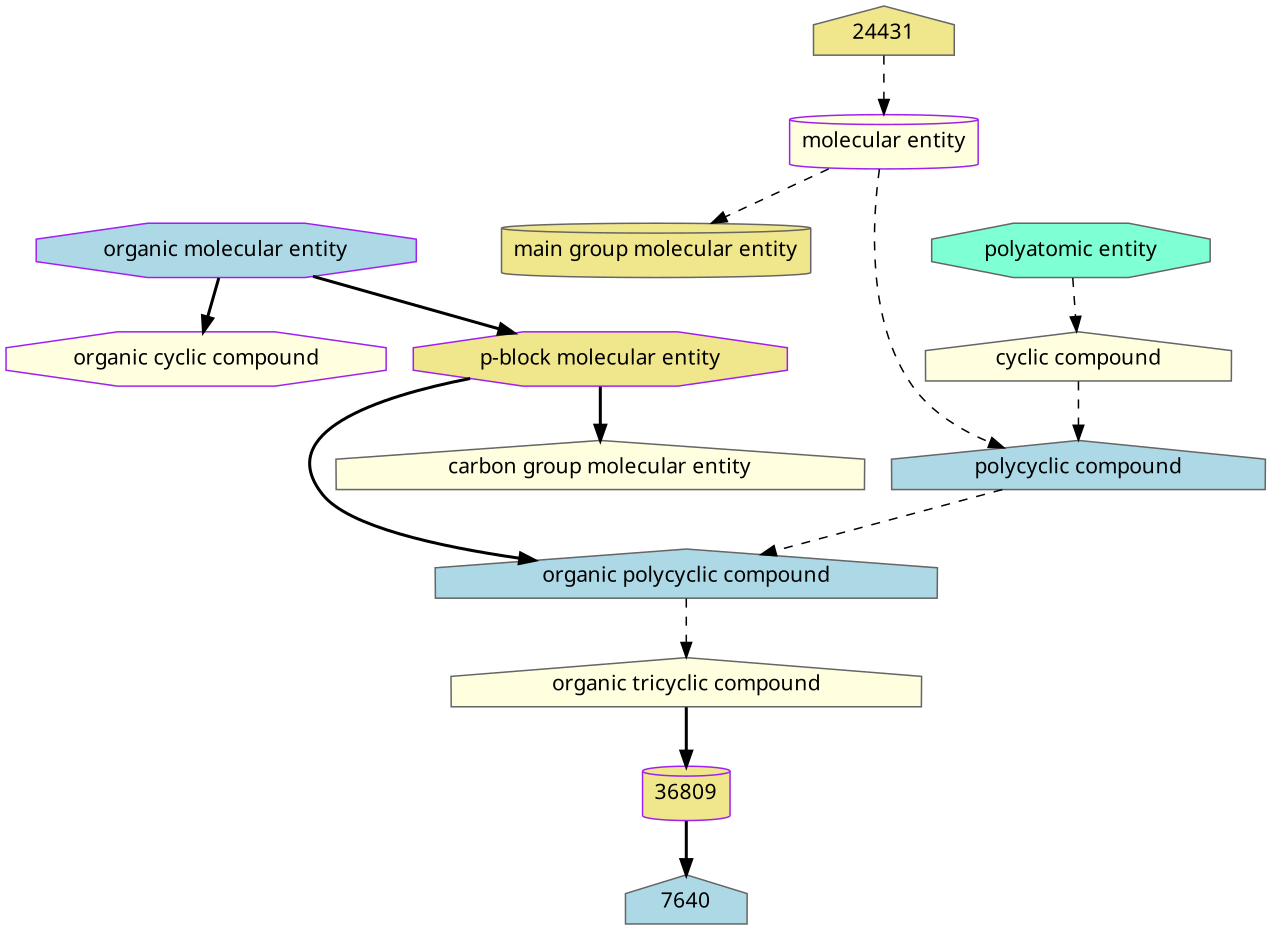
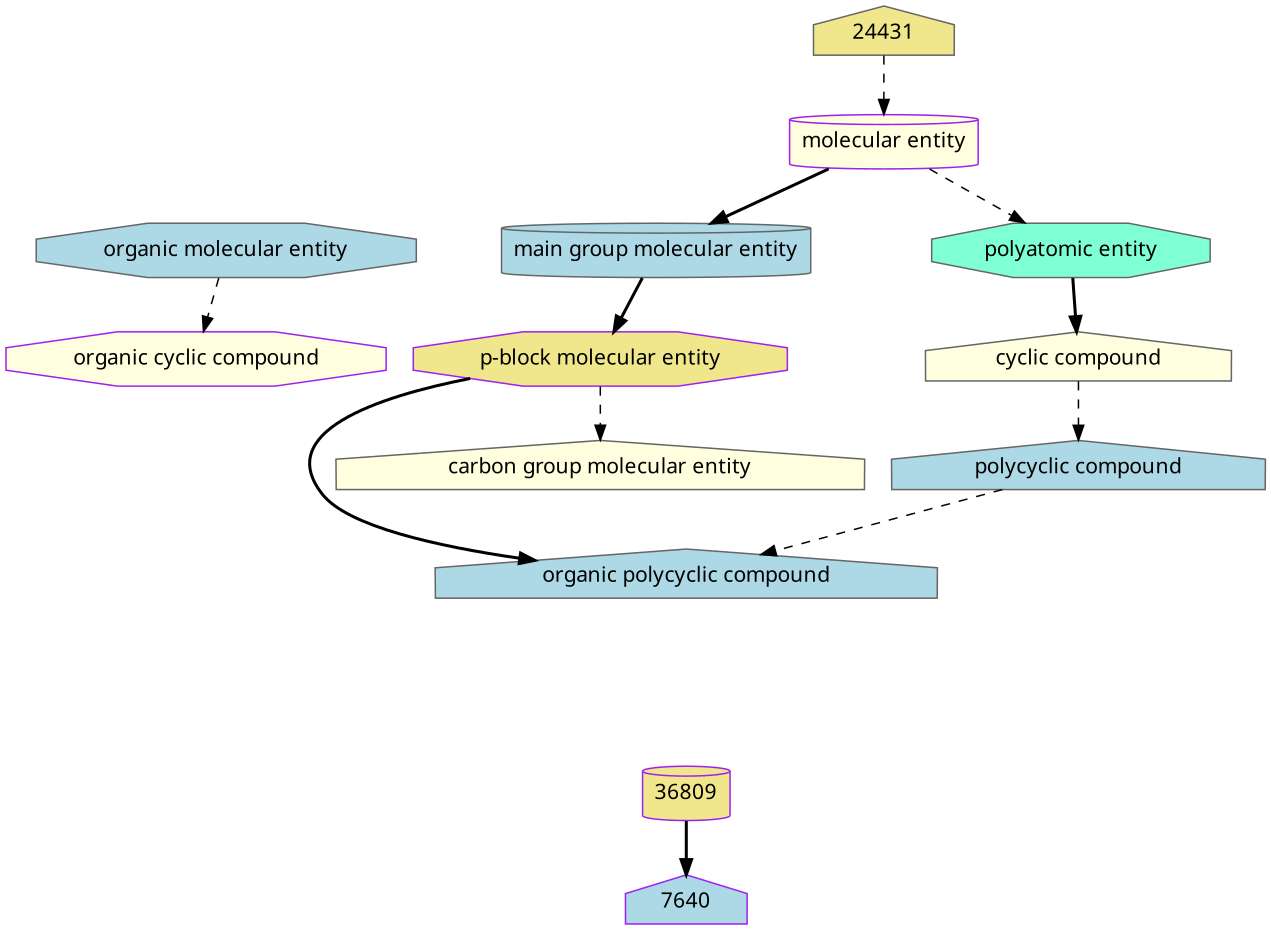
(777, 193) -> (777, 193)
(226, 250) -> (226, 250)
(656, 250) -> (656, 250)
(213, 297) -> (213, 297)
(1074, 297) -> (1074, 297)
(406, 303) -> (632, 298)
(886, 329) -> (971, 192)
(600, 406) -> (600, 406)
(686, 685) -> none
(686, 902) -> (686, 902)
